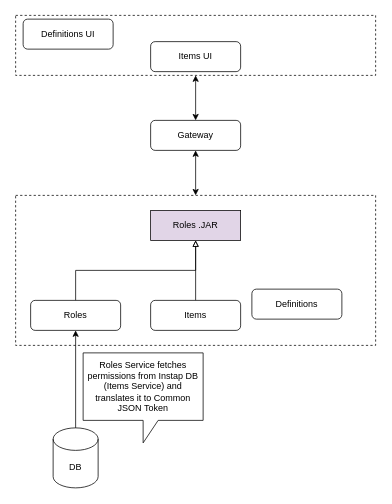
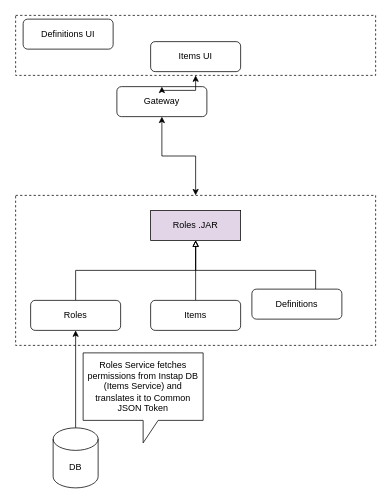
(195, 135) -> (162, 102)
none -> (265, 270)
